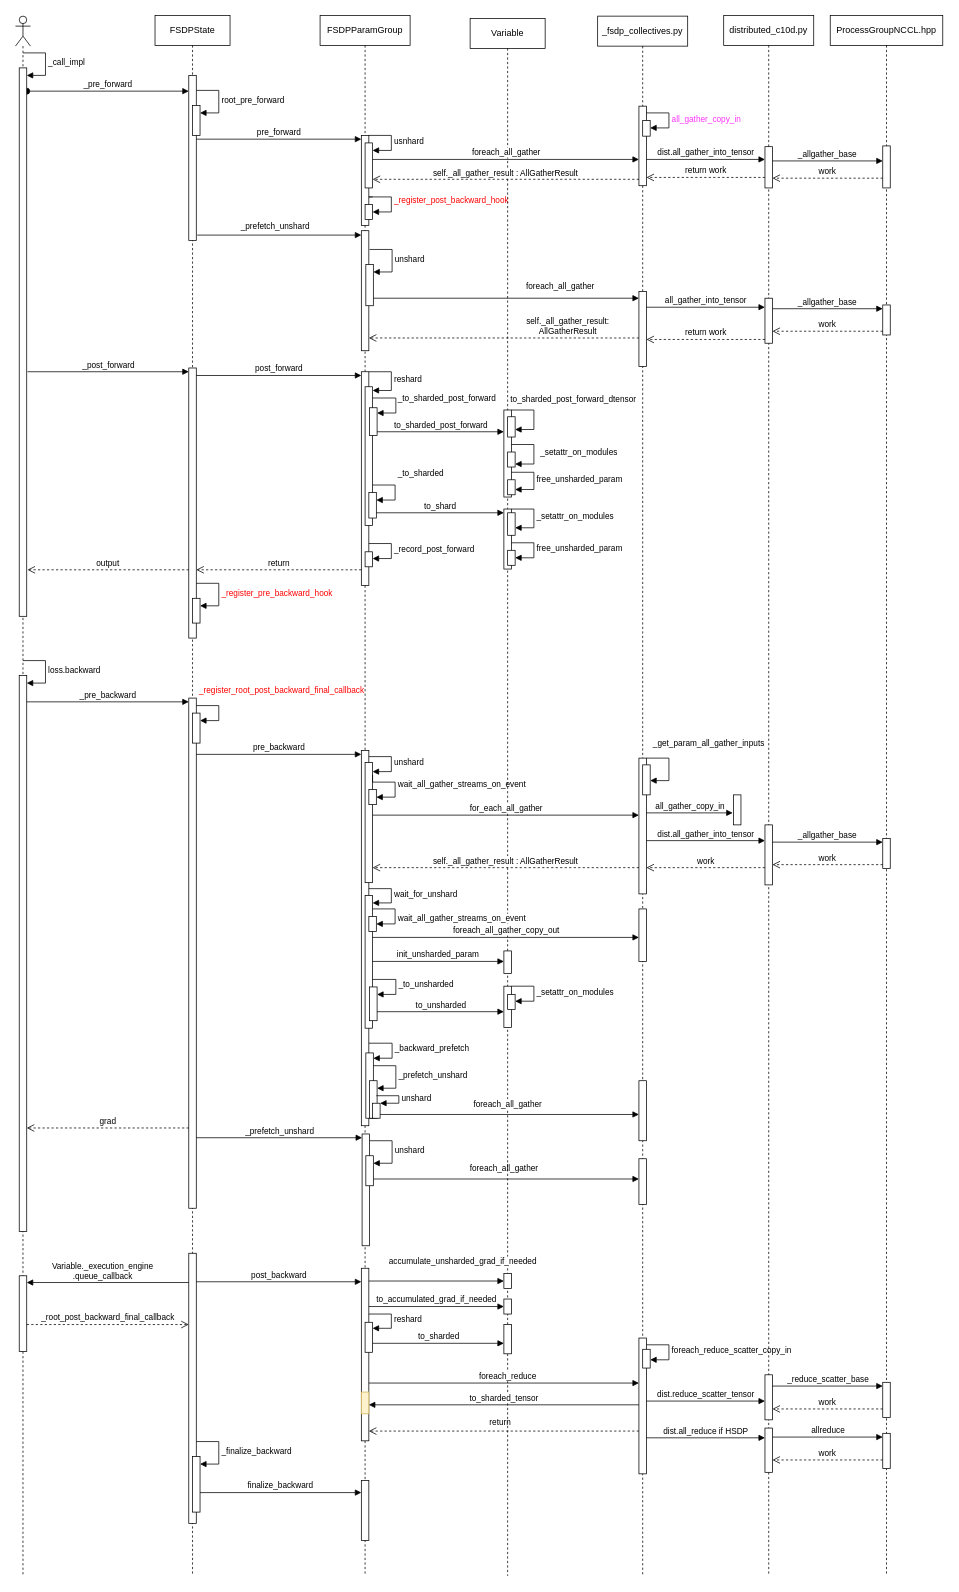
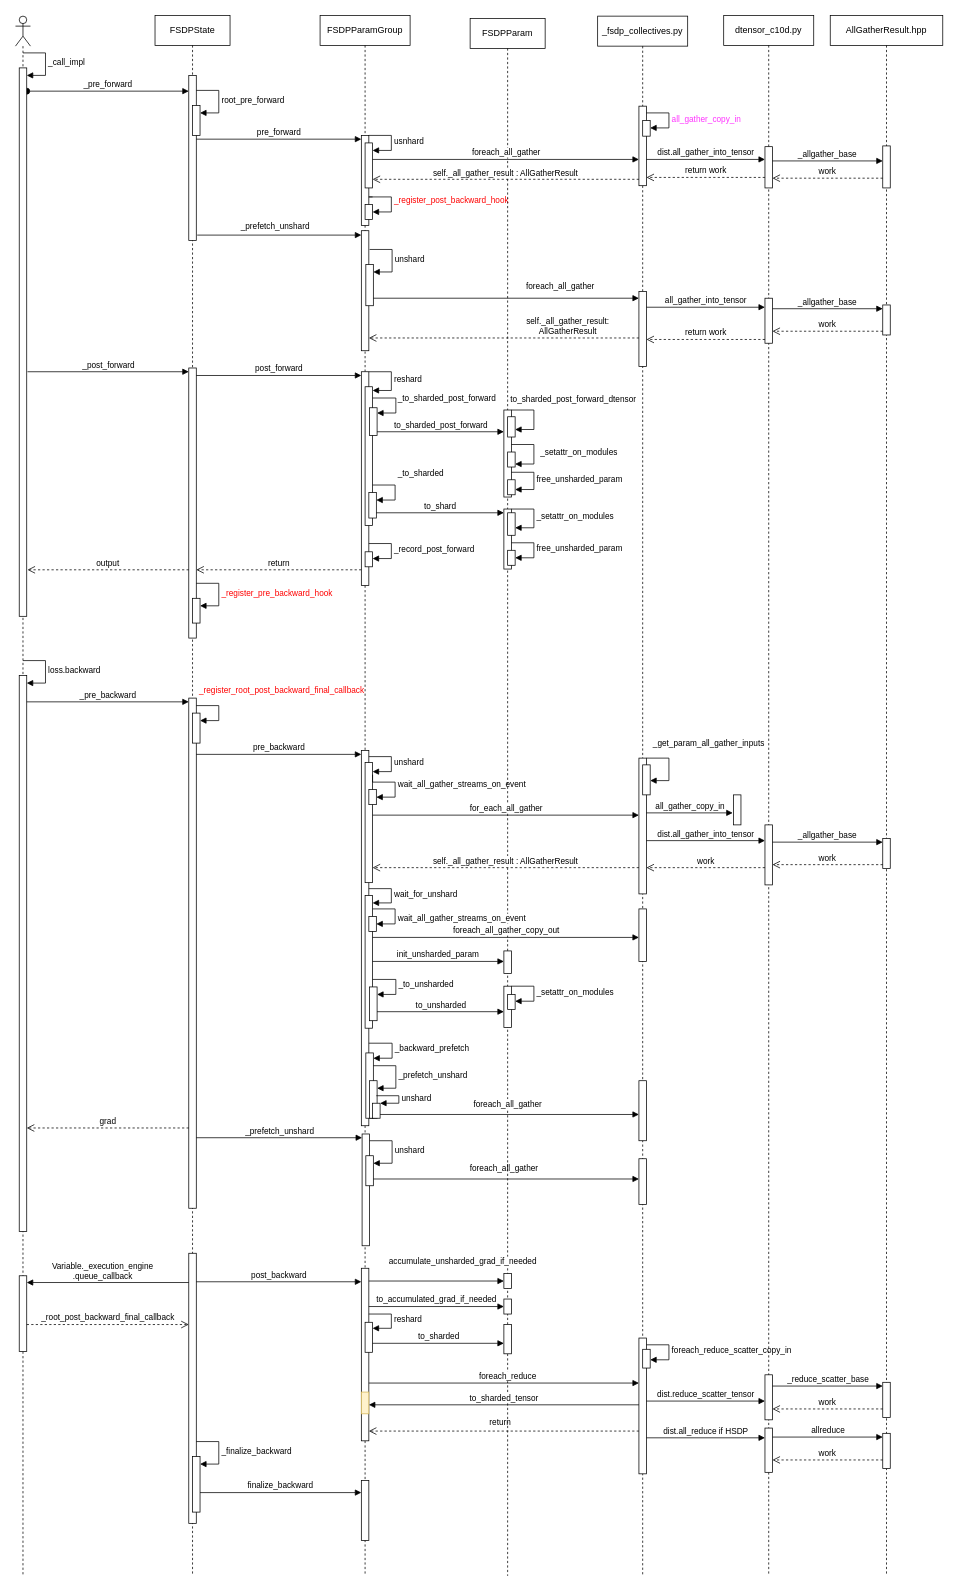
(768, 30) -> (768, 30)
(886, 30) -> (886, 30)
(507, 33) -> (507, 33)
